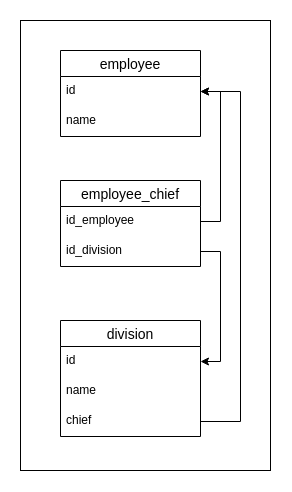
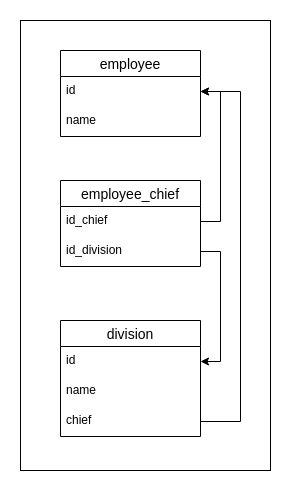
(100, 220) -> (90, 220)
